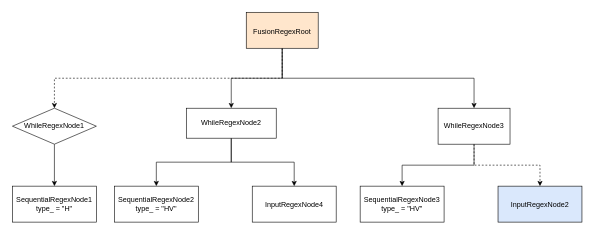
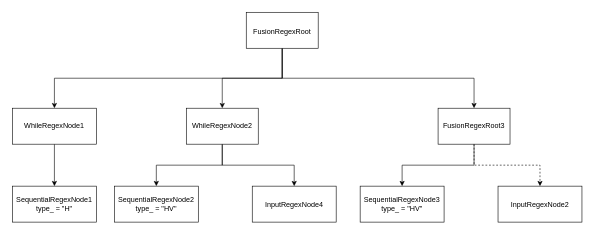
(282, 30) -> (282, 30)
(124, 78) -> (124, 78)
(231, 123) -> (222, 126)
(54, 126) -> (54, 126)
(474, 126) -> (474, 126)
(540, 204) -> (540, 204)
